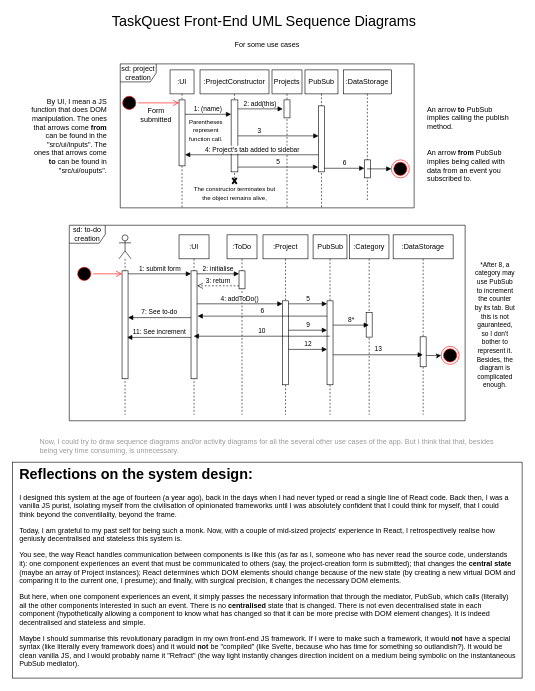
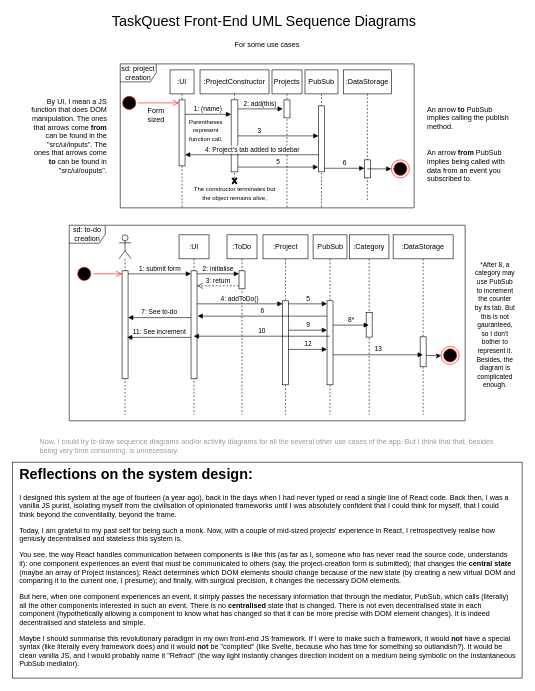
(156, 115) -> (156, 115)
